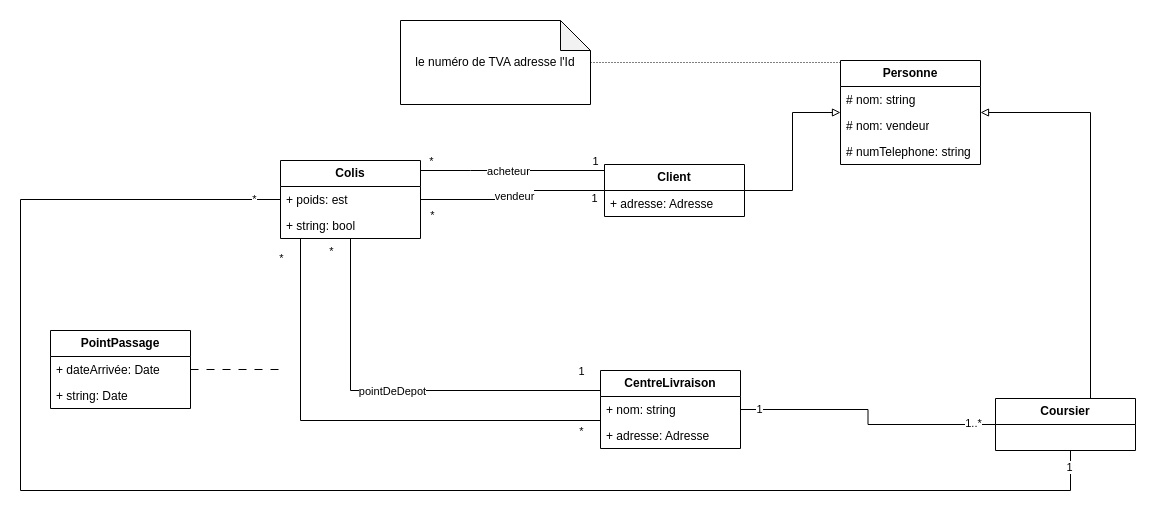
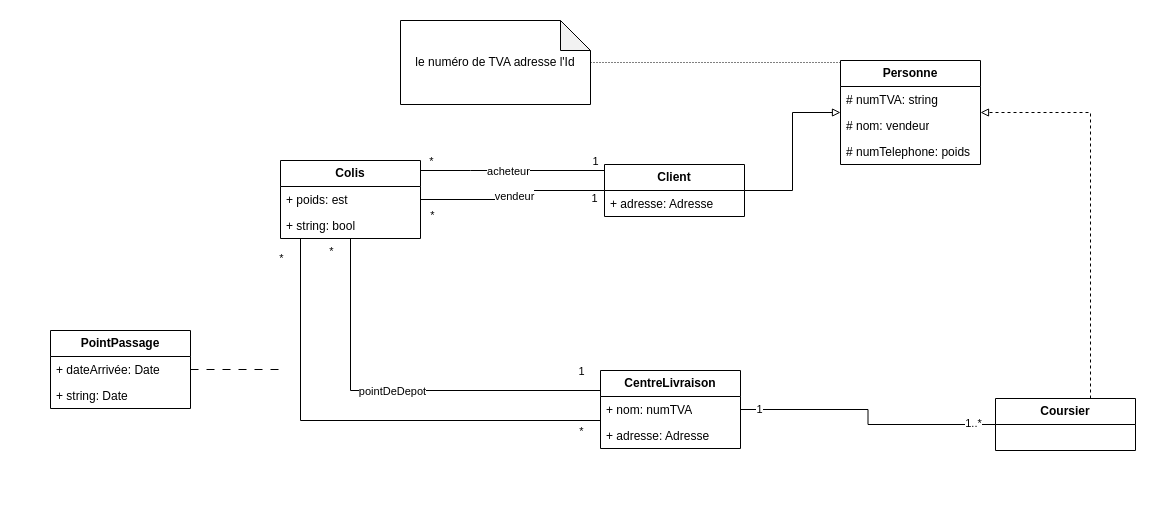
(884, 101) -> (894, 101)
(912, 160) -> (909, 153)
(1091, 205) -> (1091, 205)
(644, 411) -> (646, 411)
(291, 491) -> none
